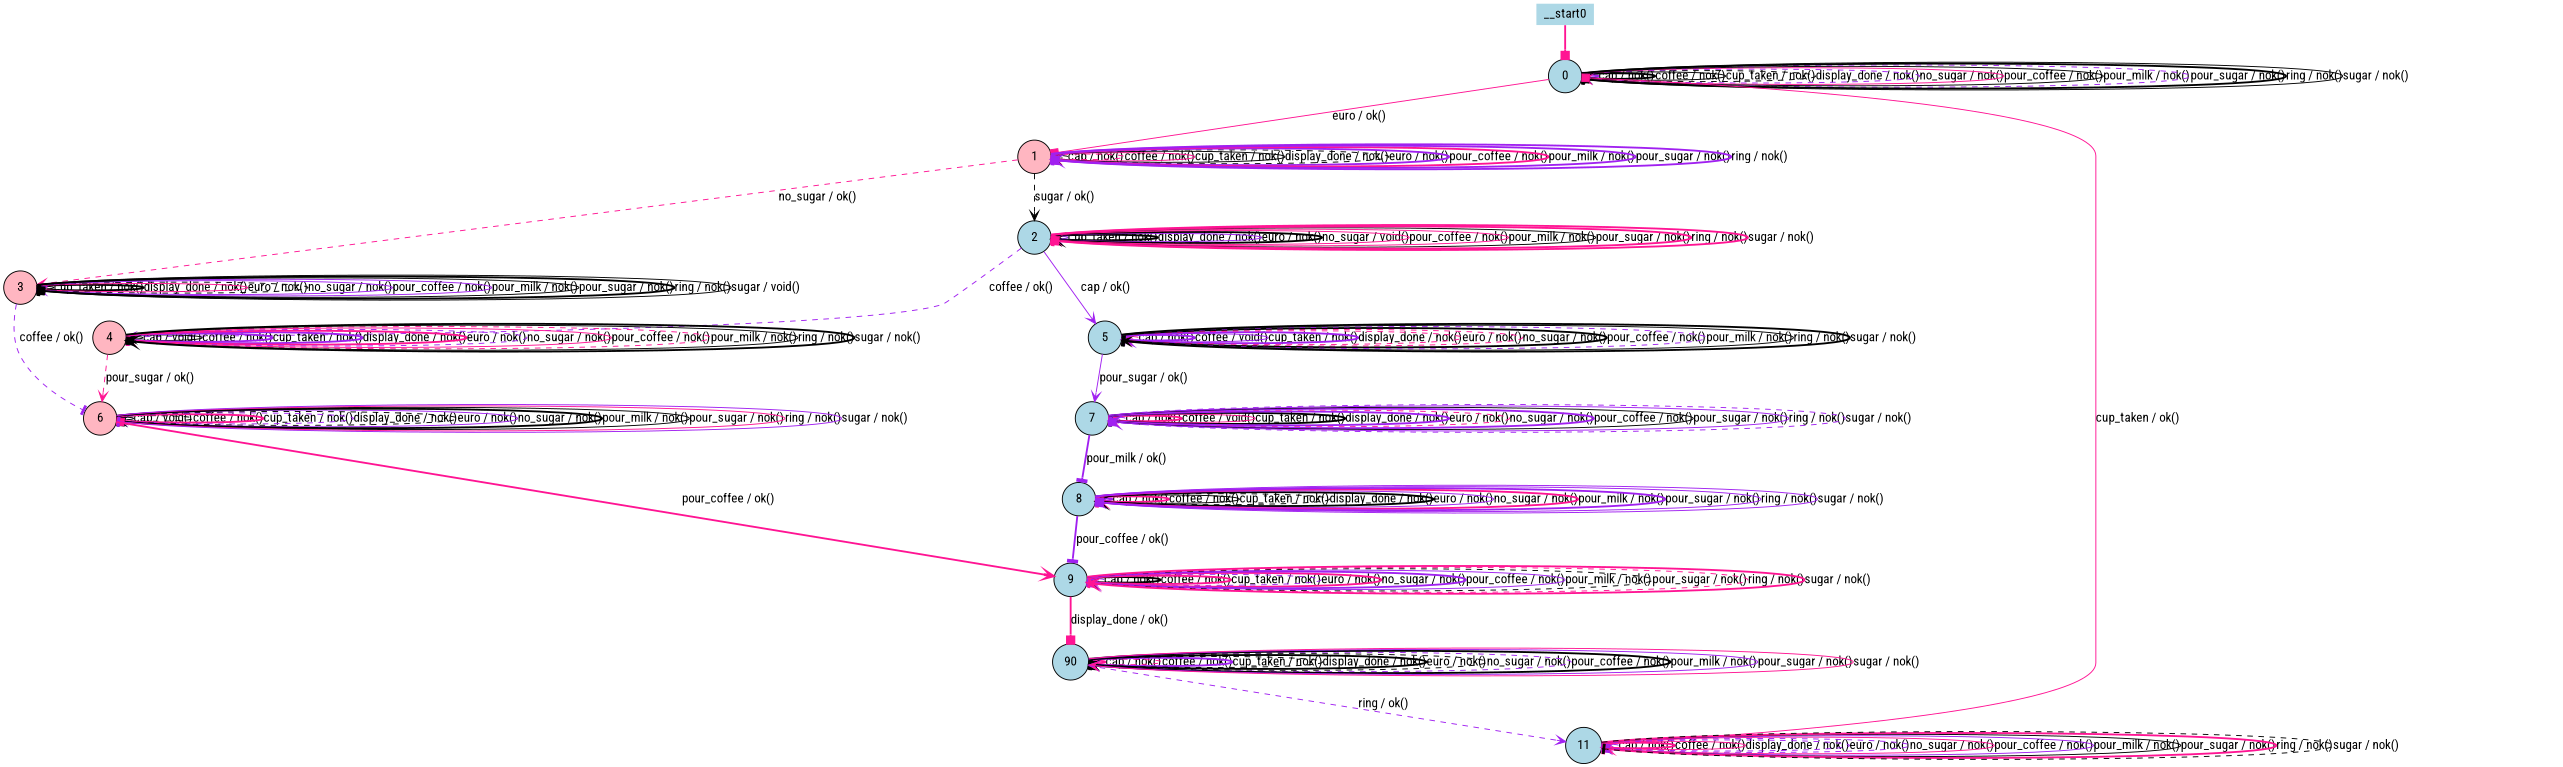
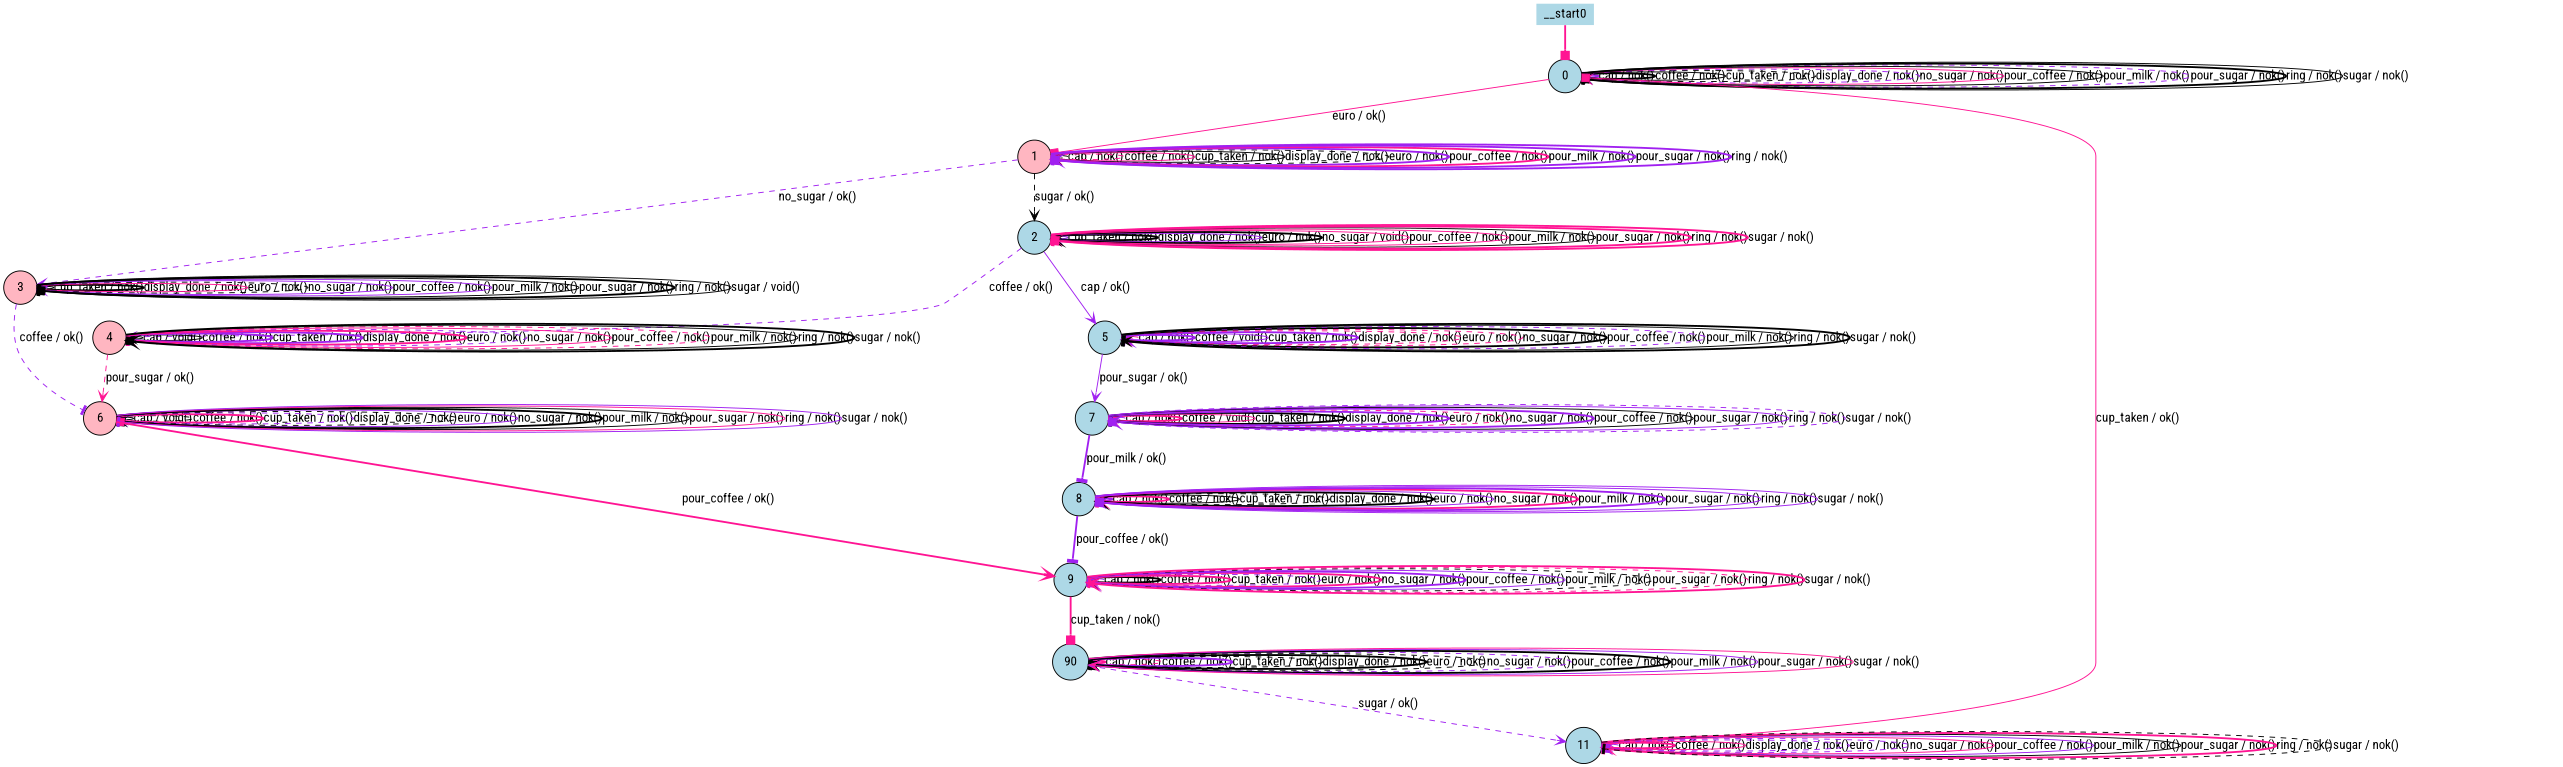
(532, 222) -> (532, 222)
(1120, 620) -> (1116, 620)
(1384, 704) -> (1388, 704)
